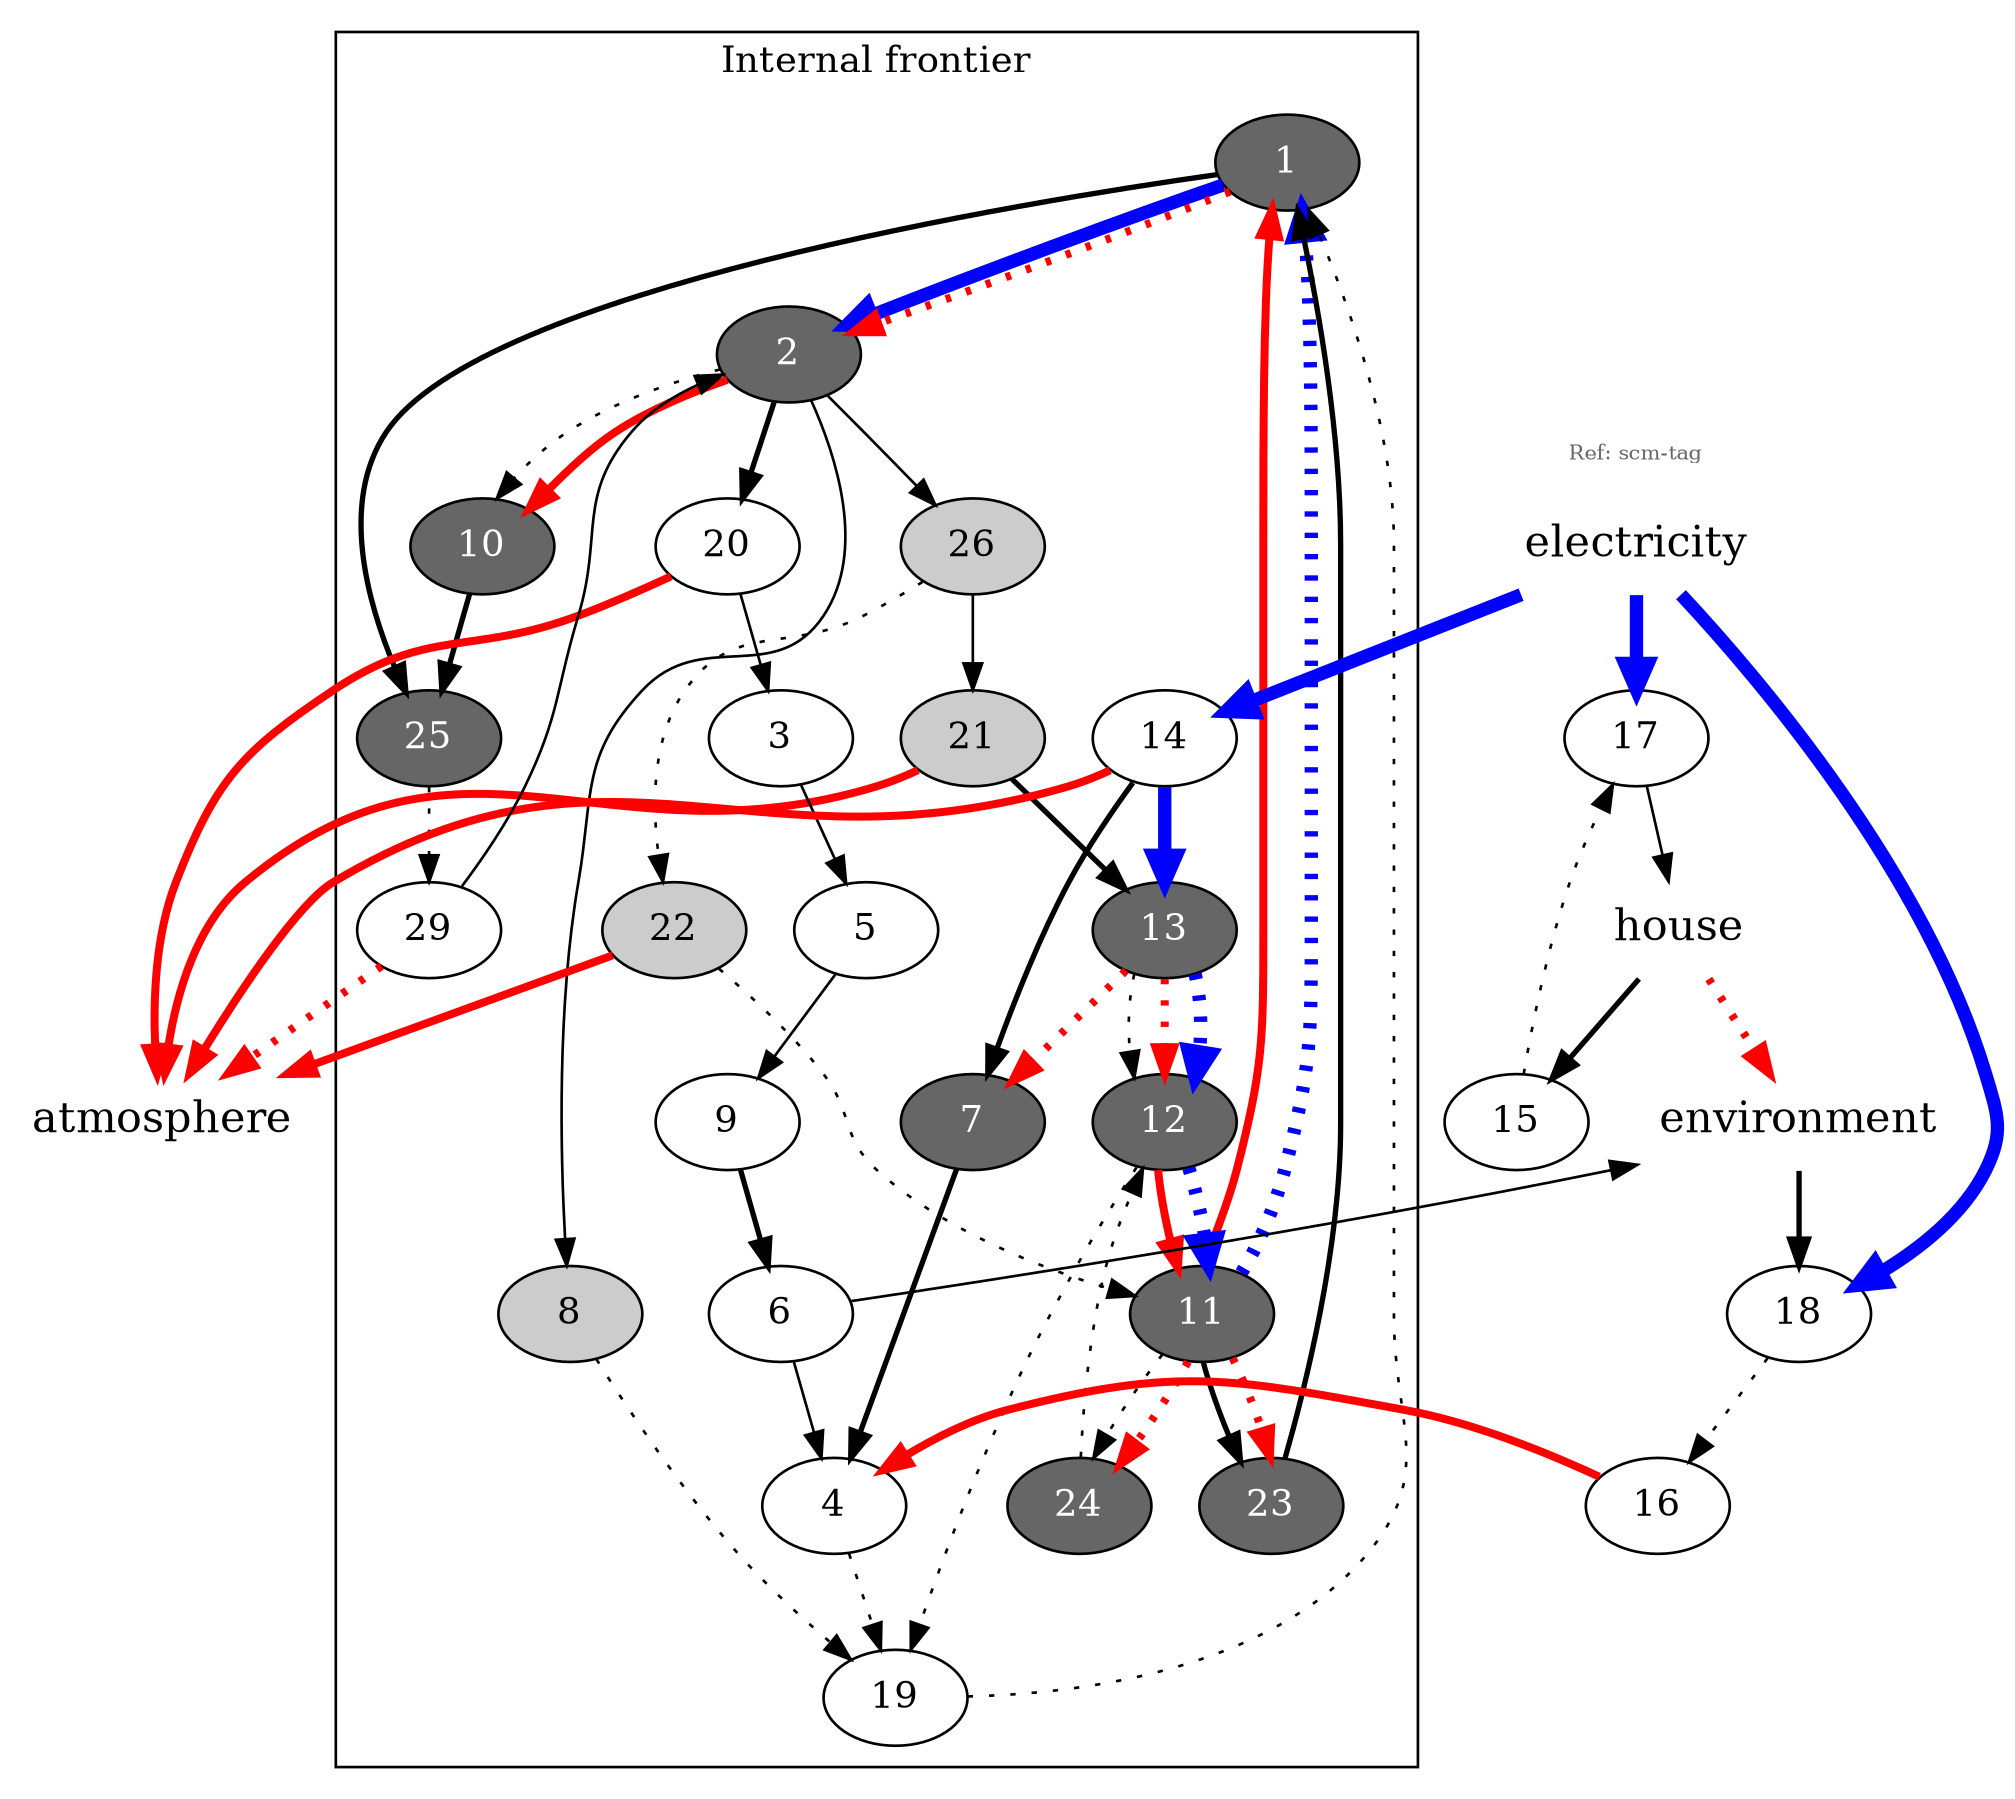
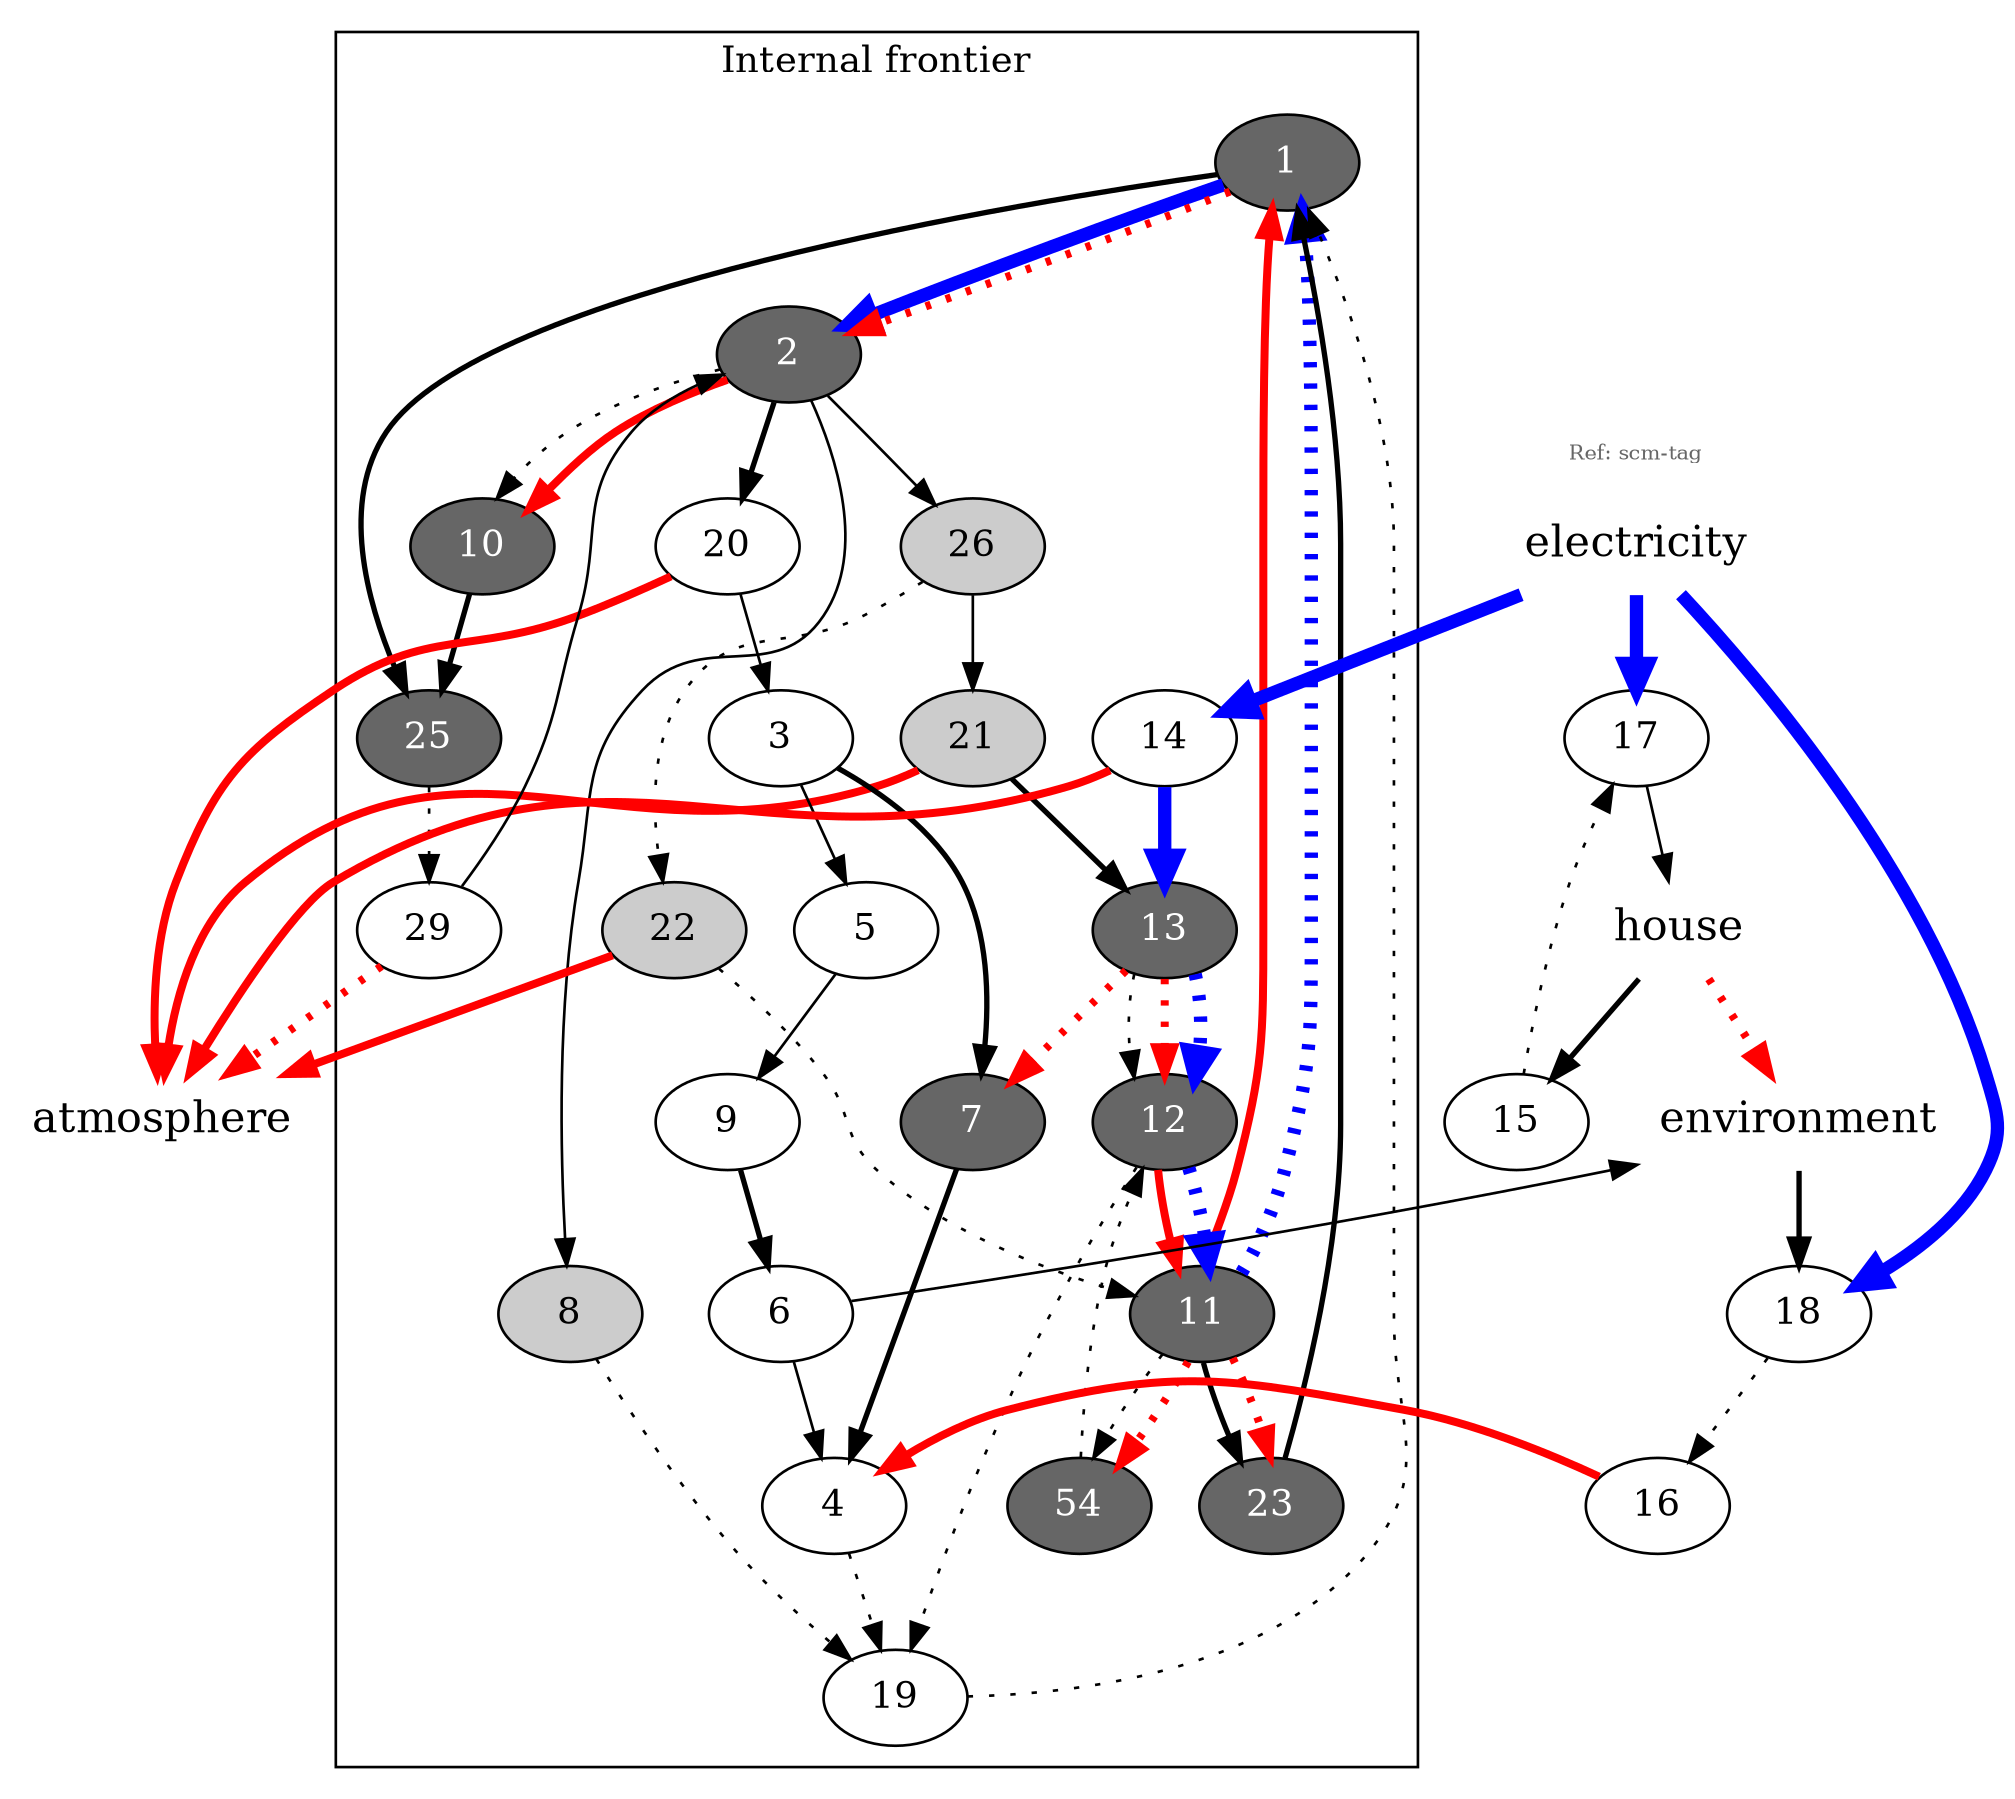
(1055, 910) -> (961, 881)
(1079, 1506) -> (1079, 1506)
